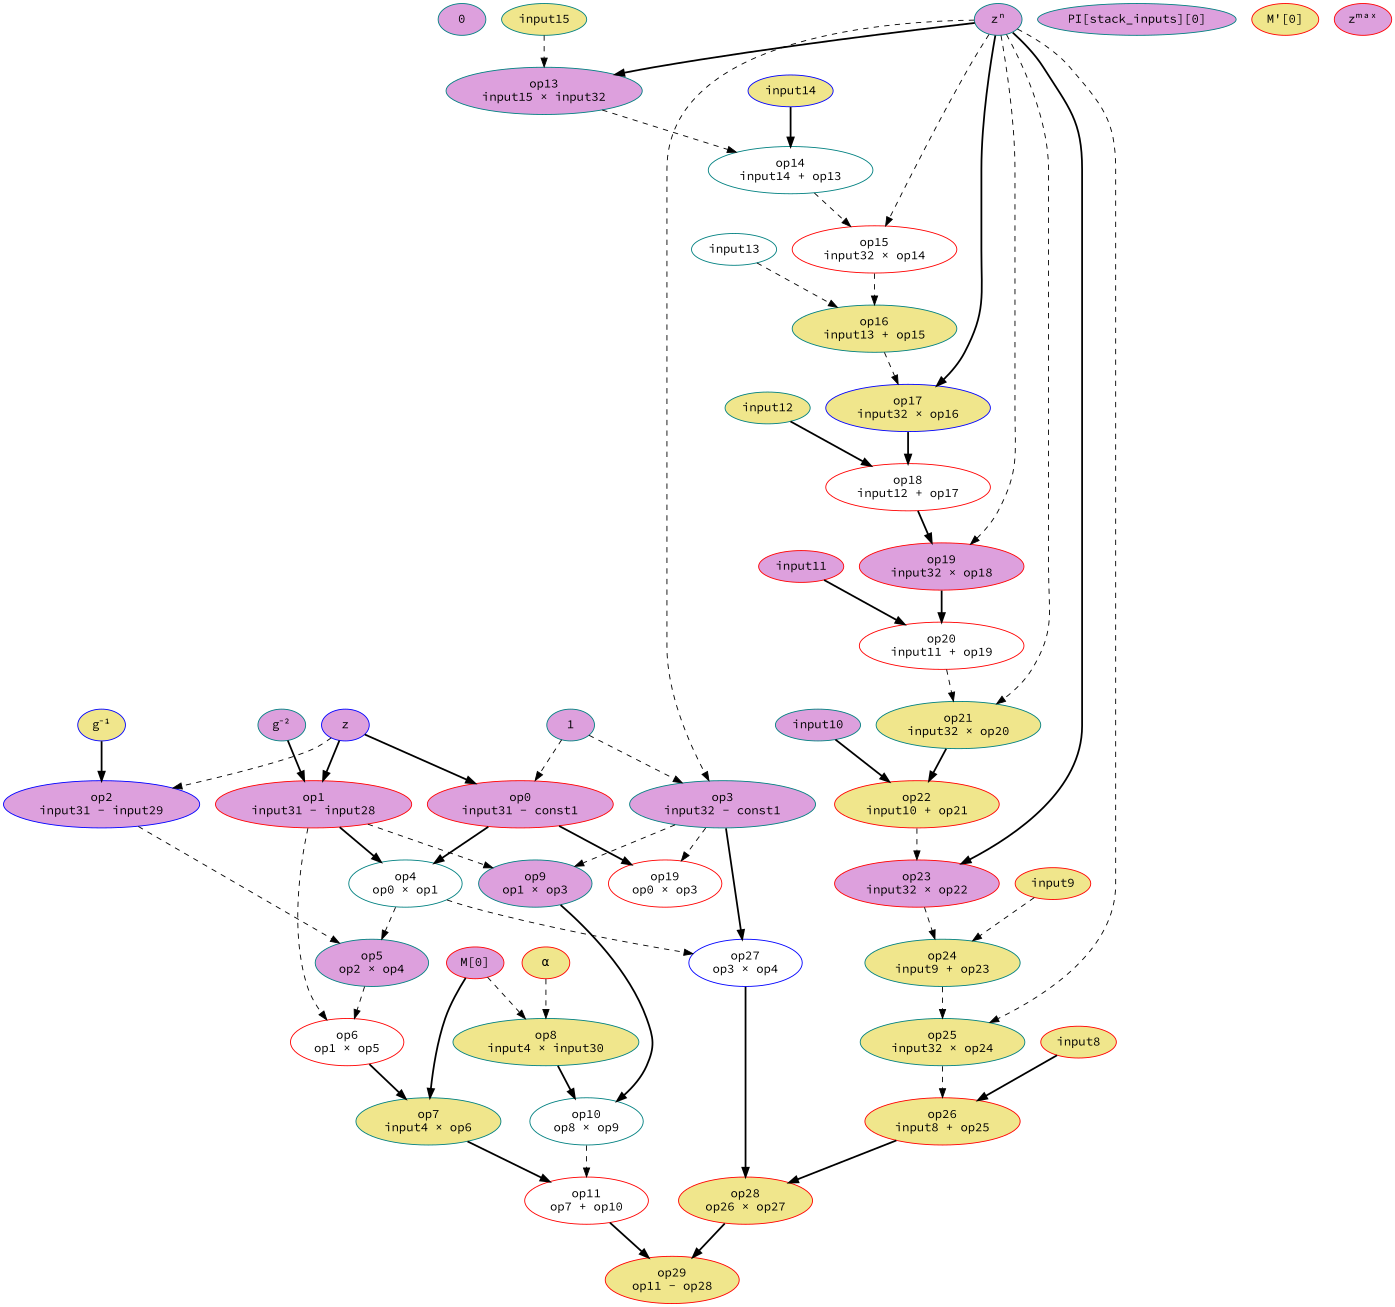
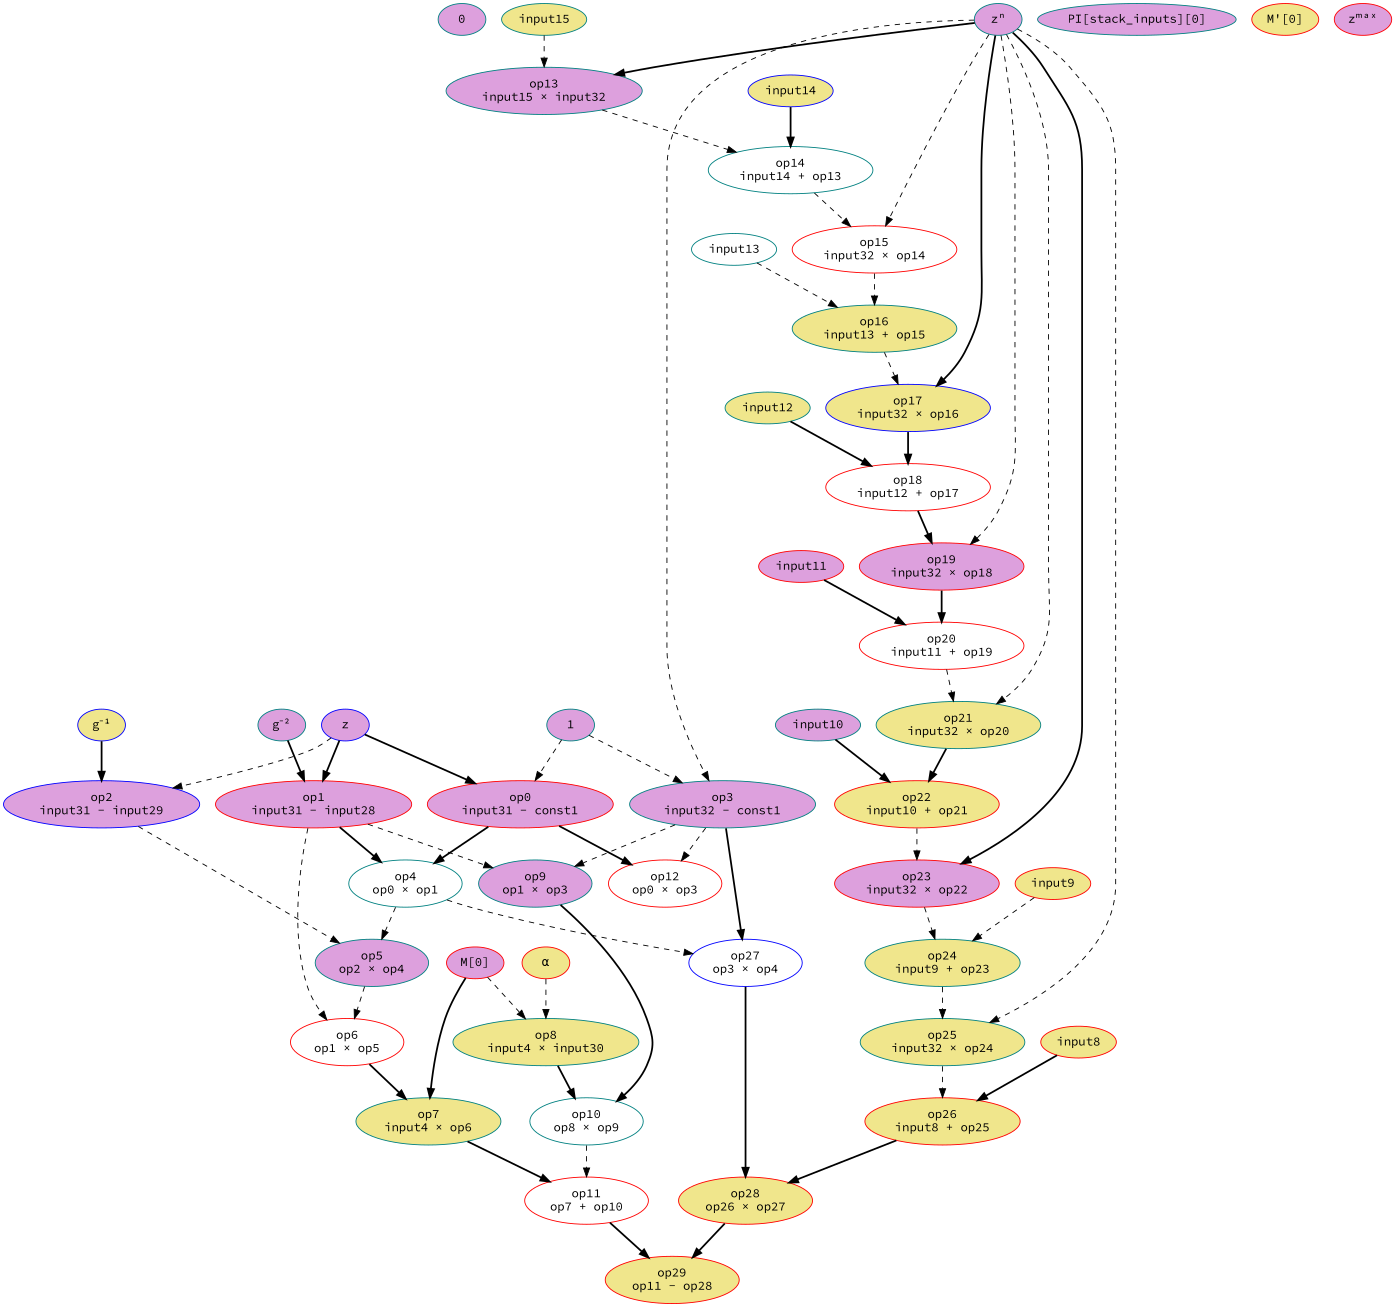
(665, 884) -> (665, 884)
